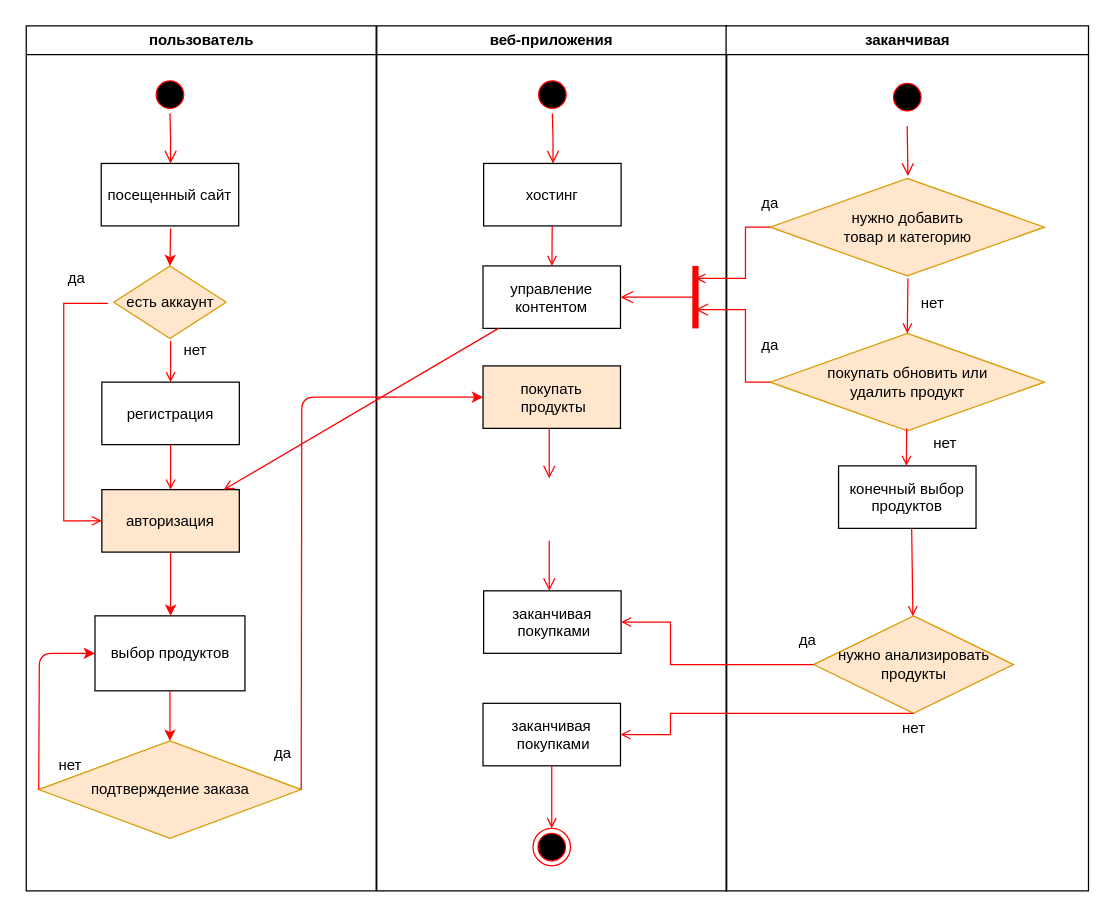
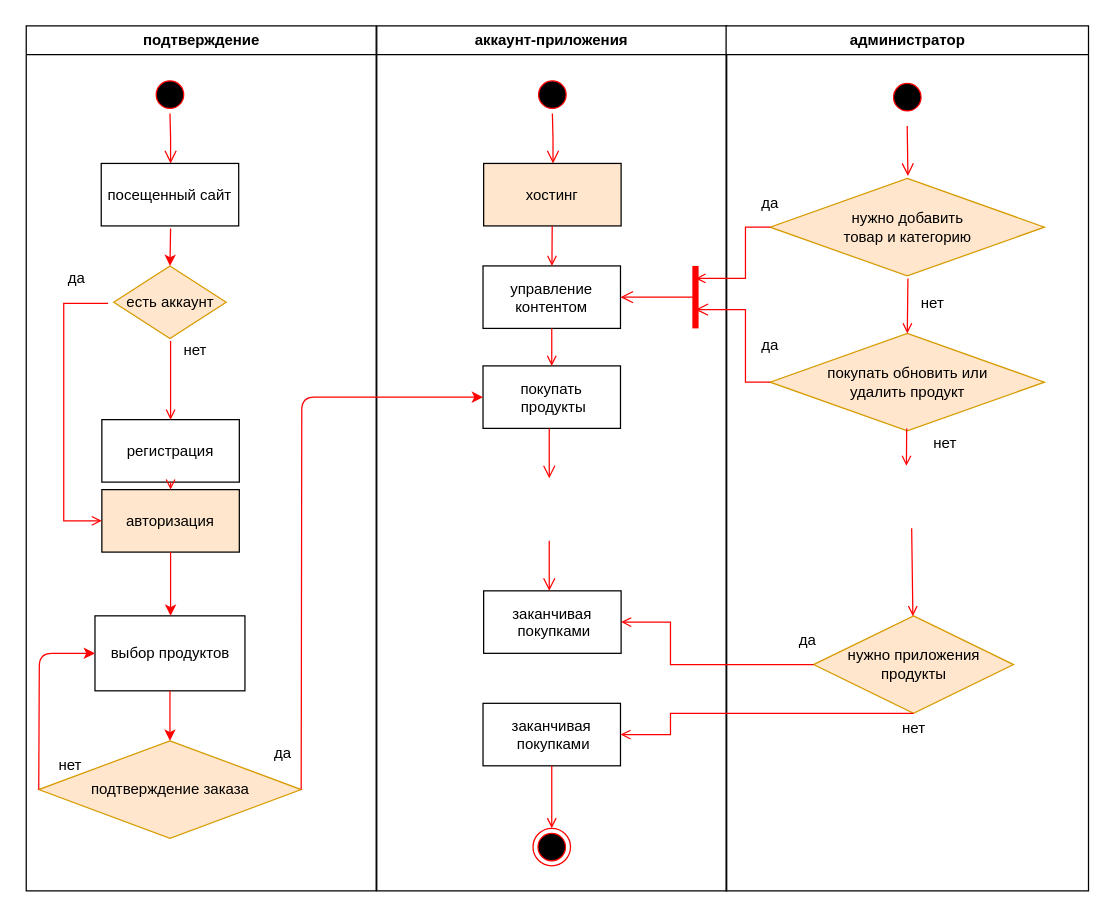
(202, 41) -> (202, 41)
(552, 41) -> (552, 41)
(908, 41) -> (908, 41)
(553, 194) -> (553, 194)
(552, 397) -> (552, 397)
(171, 413) -> (171, 451)
(298, 446) -> (552, 345)
(908, 497) -> none
(914, 664) -> (914, 664)
